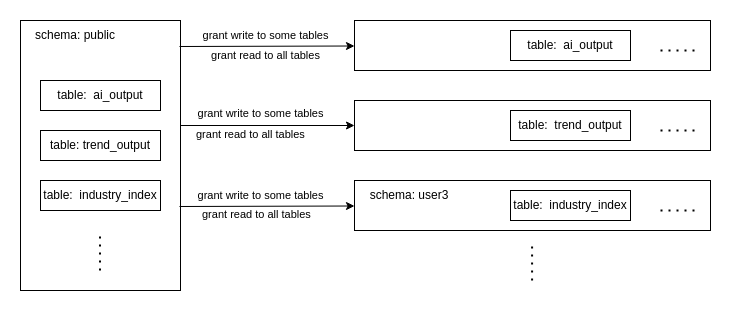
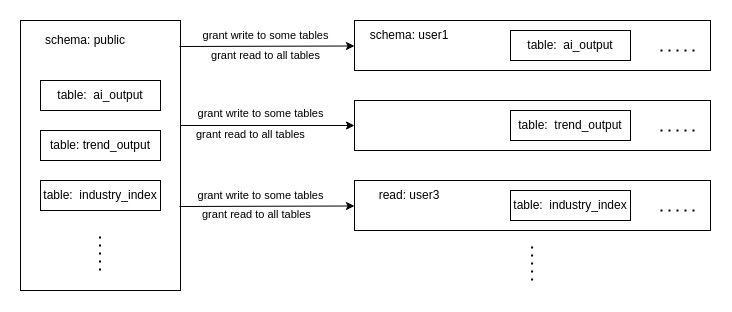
(76, 36) -> (86, 41)
none -> (410, 36)
(410, 196) -> (410, 196)
